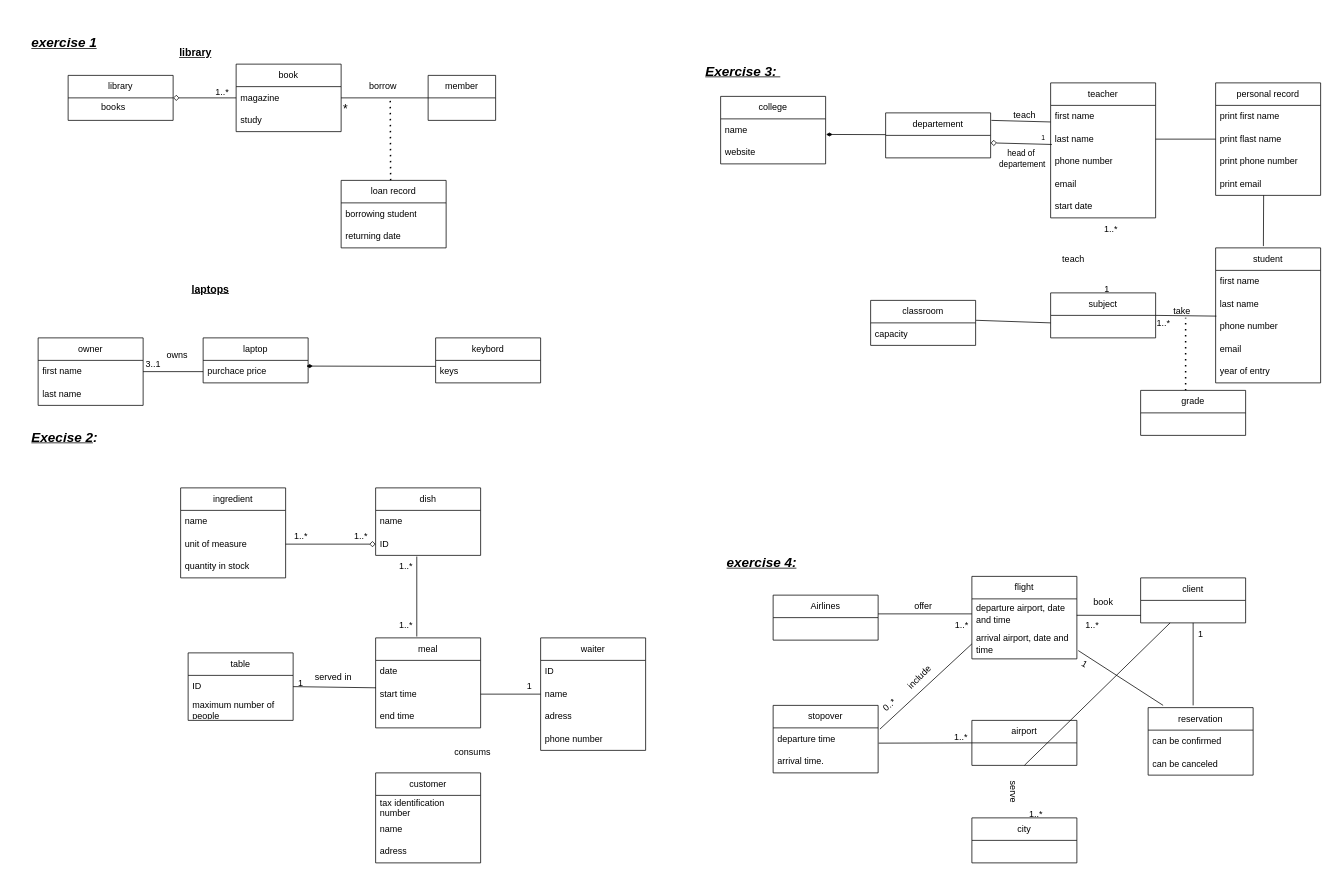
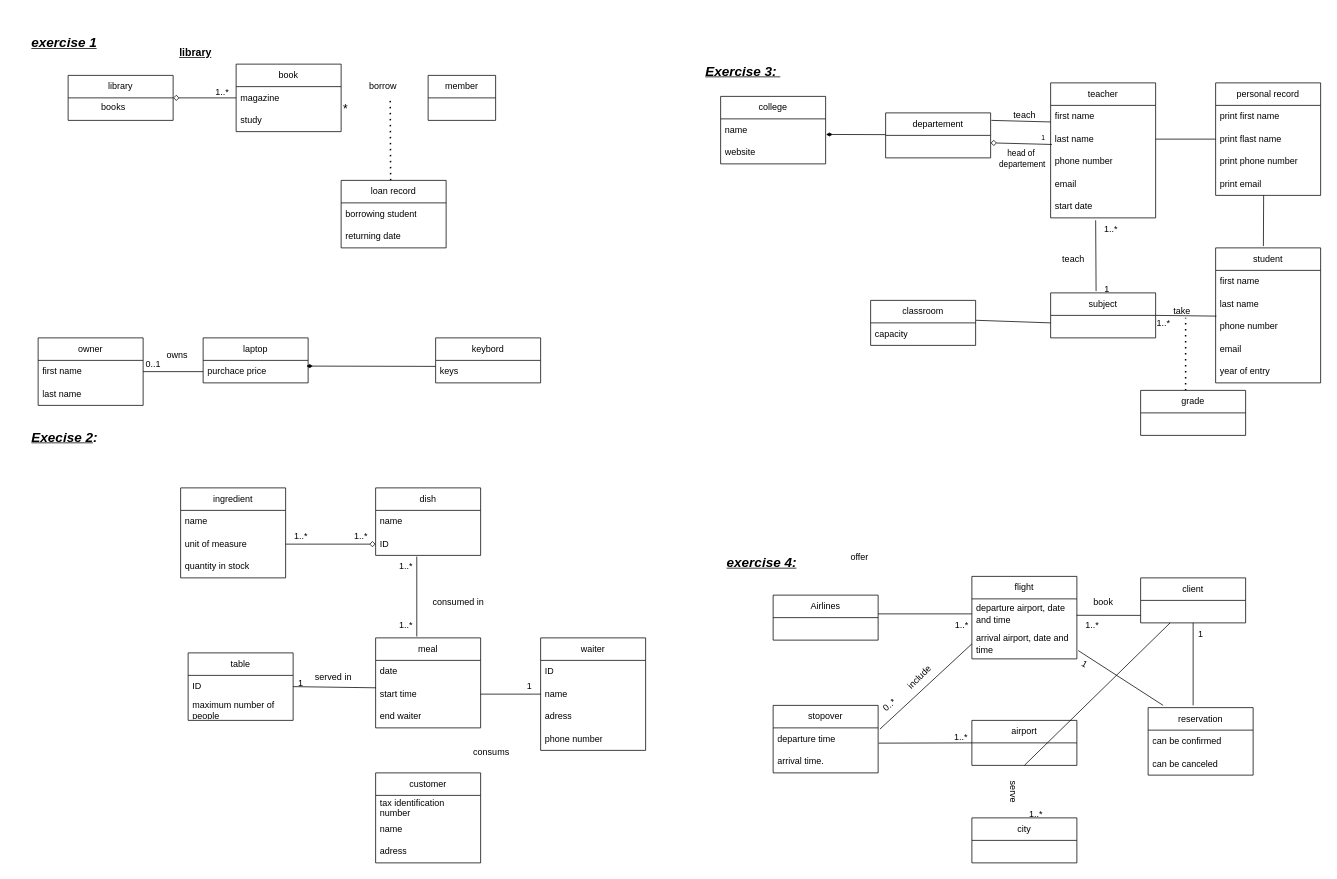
(383, 98) -> none
none -> (1096, 256)
(210, 289) -> none
(151, 364) -> (151, 364)
none -> (458, 603)
(923, 606) -> (859, 558)
(398, 717) -> (403, 717)
(472, 753) -> (491, 753)
